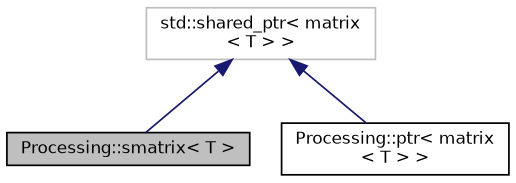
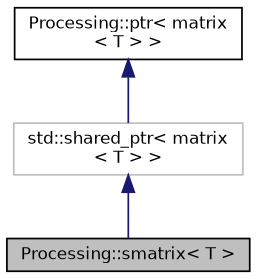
(335, 97) -> (128, 100)
